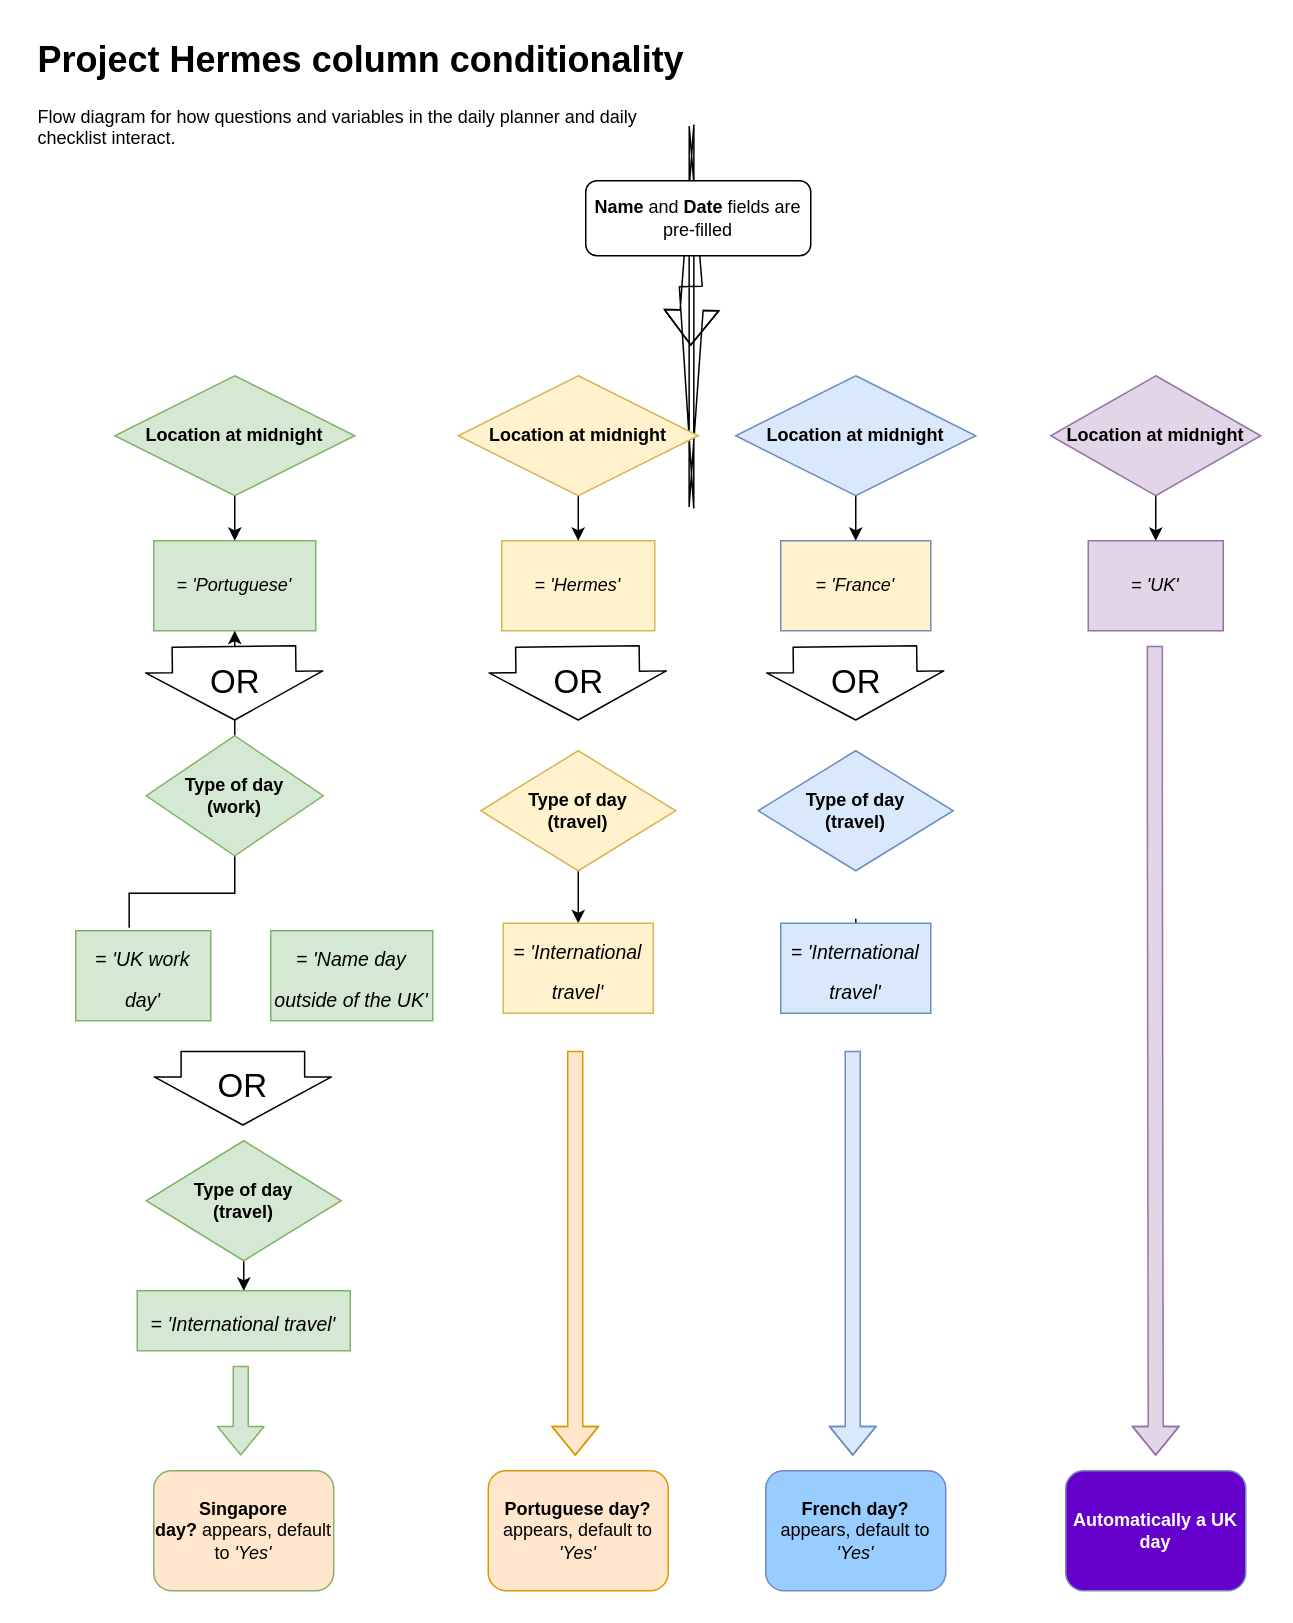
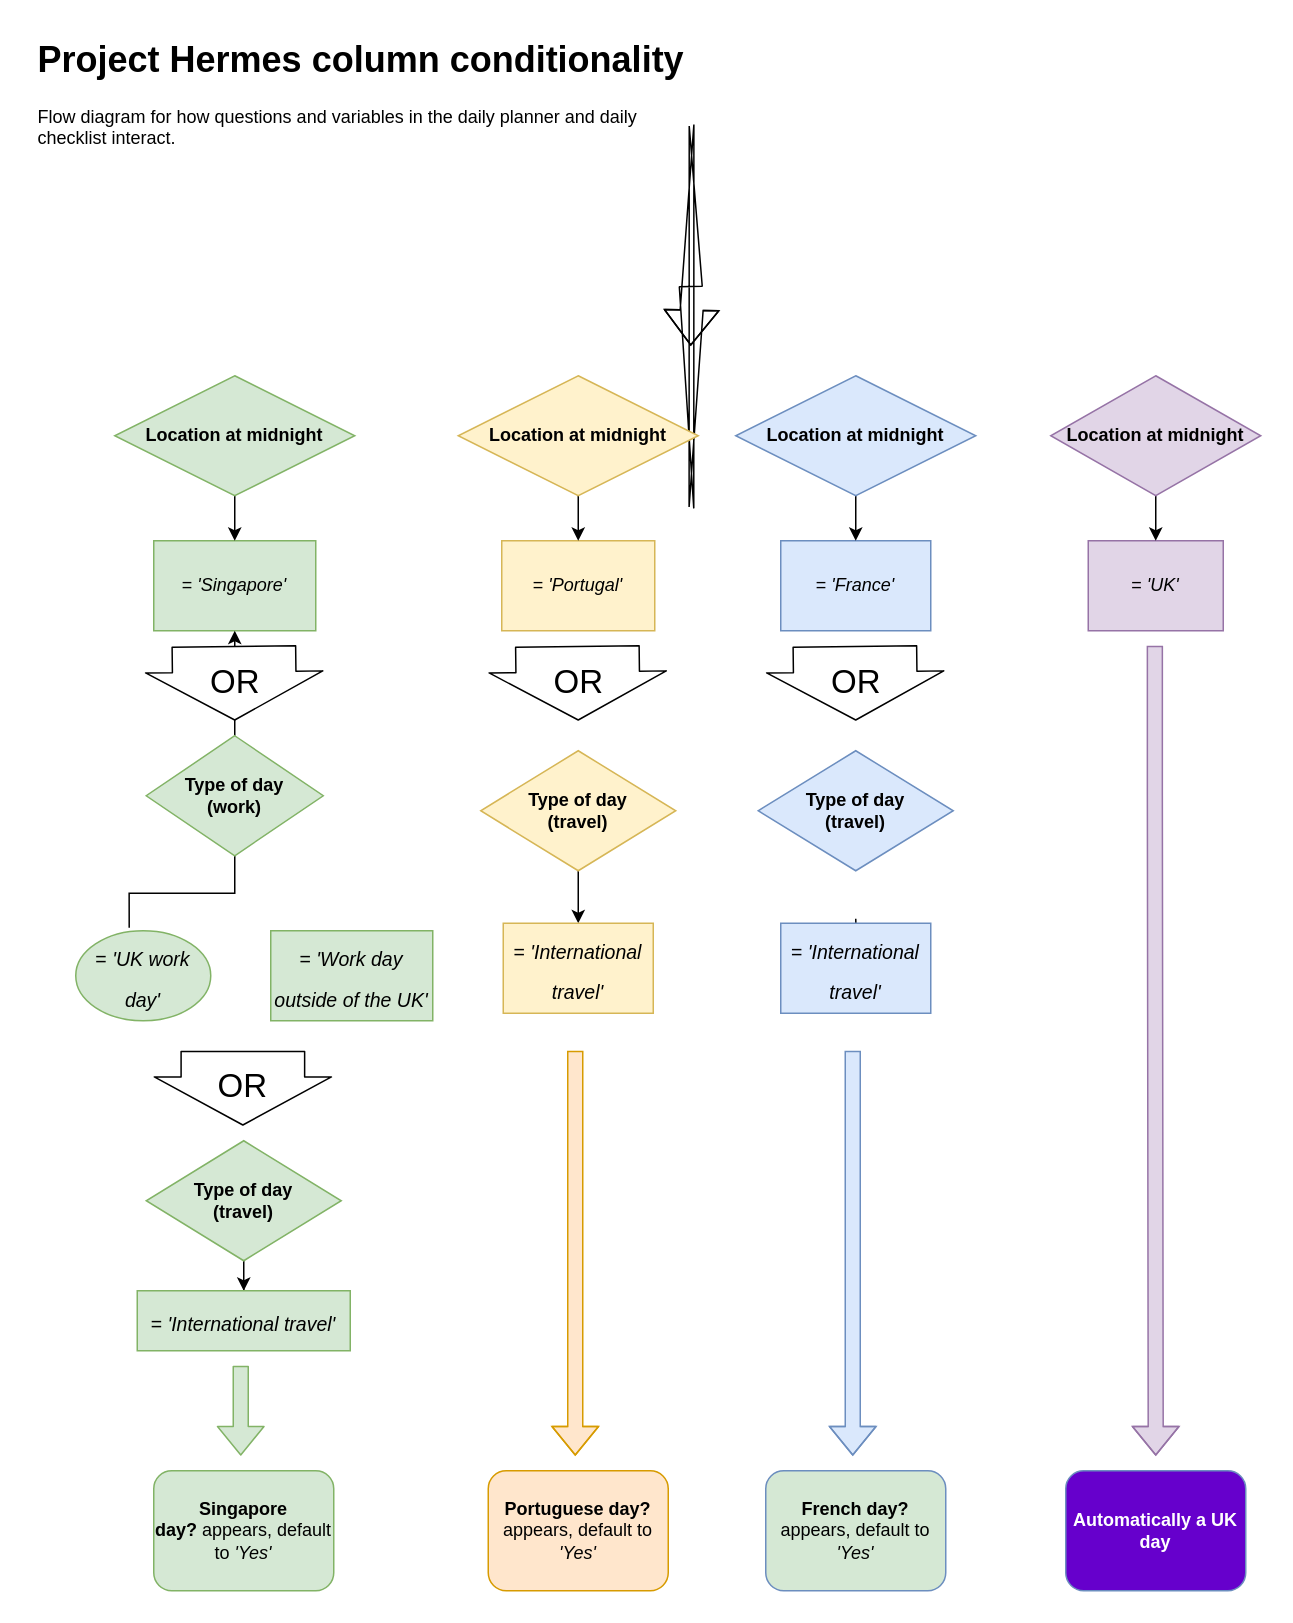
(698, 218) -> none
(235, 586) -> (235, 586)
(578, 586) -> (578, 586)
(856, 586) -> (856, 586)
(143, 976) -> (143, 976)
(352, 976) -> (352, 976)
(244, 1531) -> (244, 1531)
(856, 1531) -> (856, 1531)
